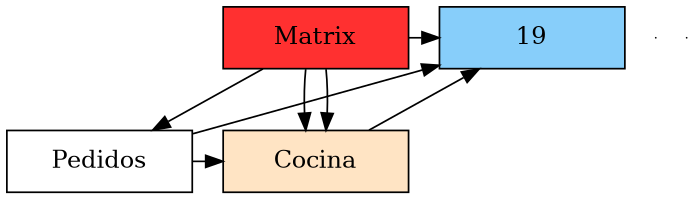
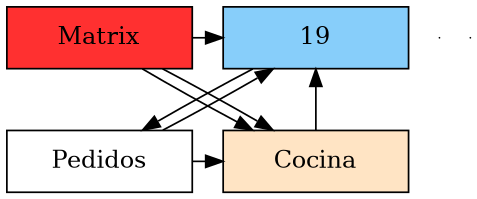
(216, 95) -> (219, 87)
